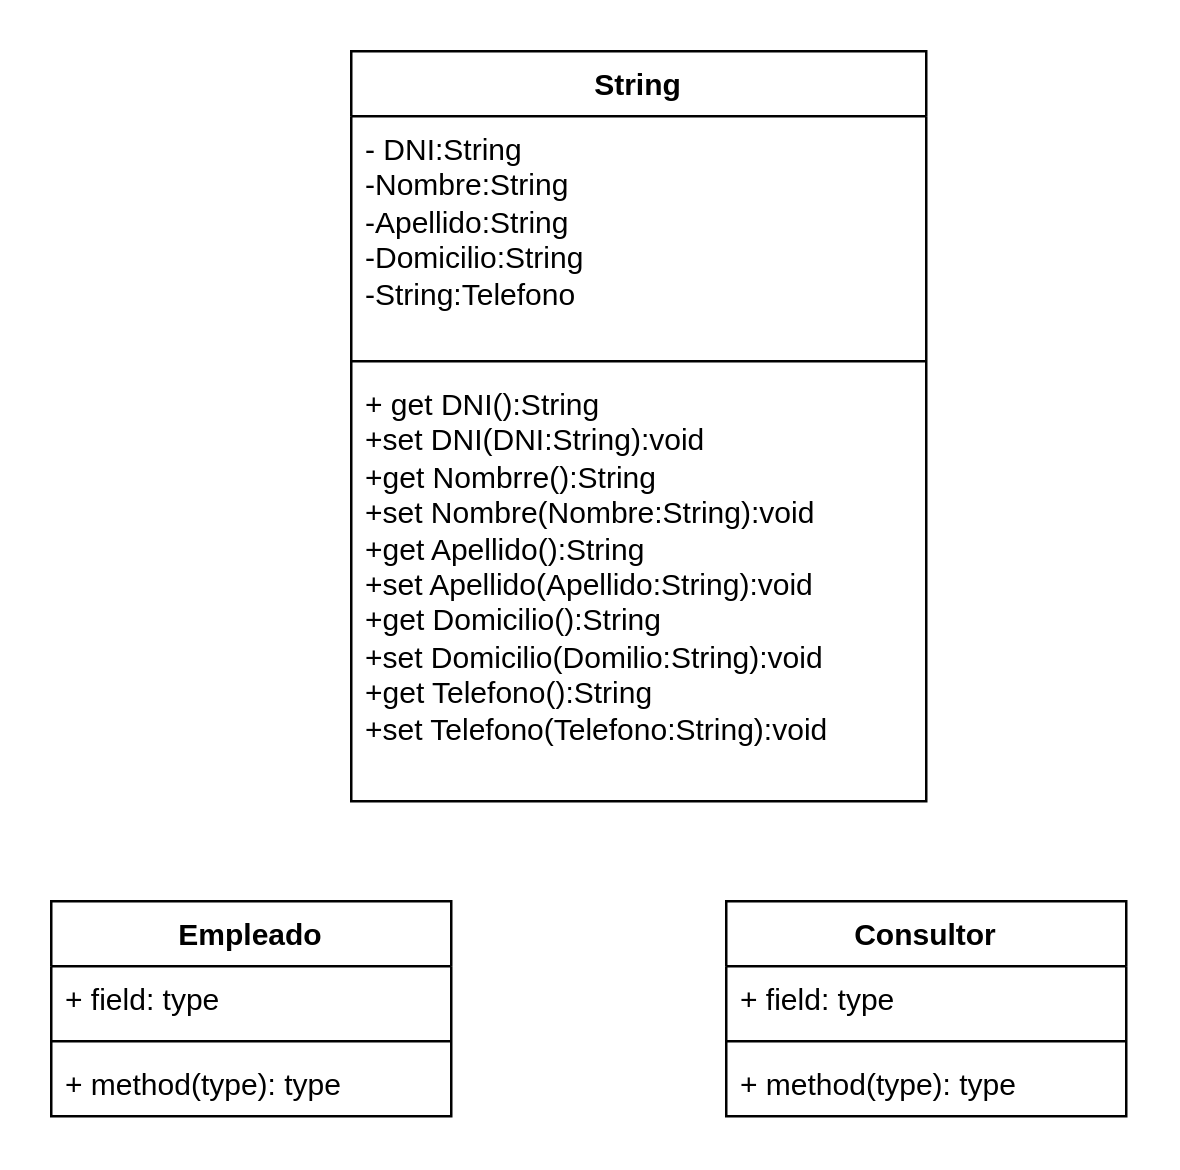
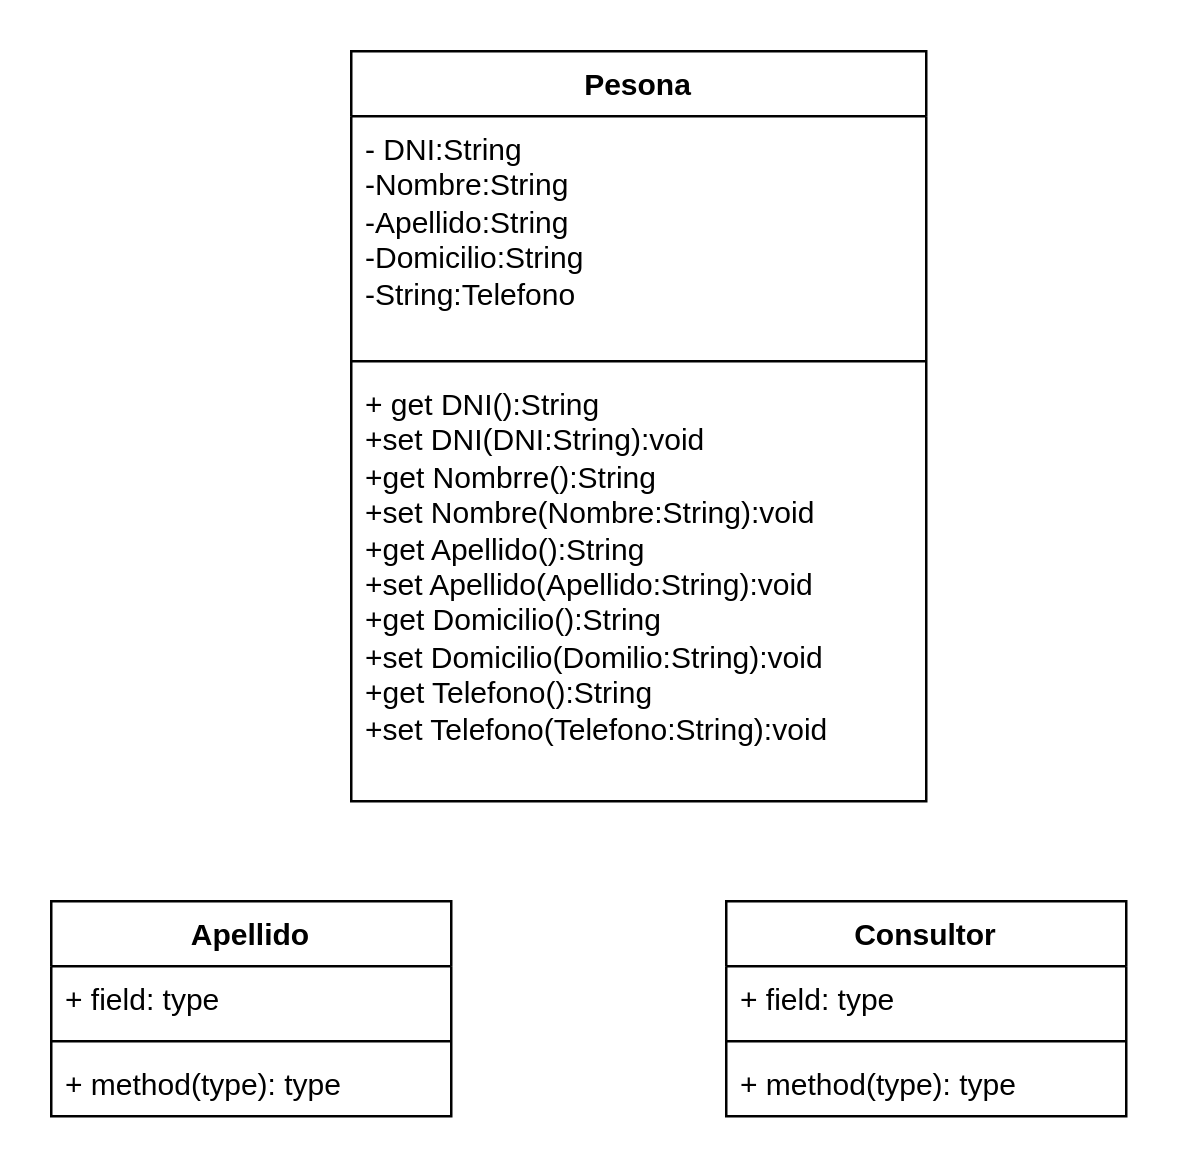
(639, 87) -> (639, 87)
(251, 937) -> (251, 937)
